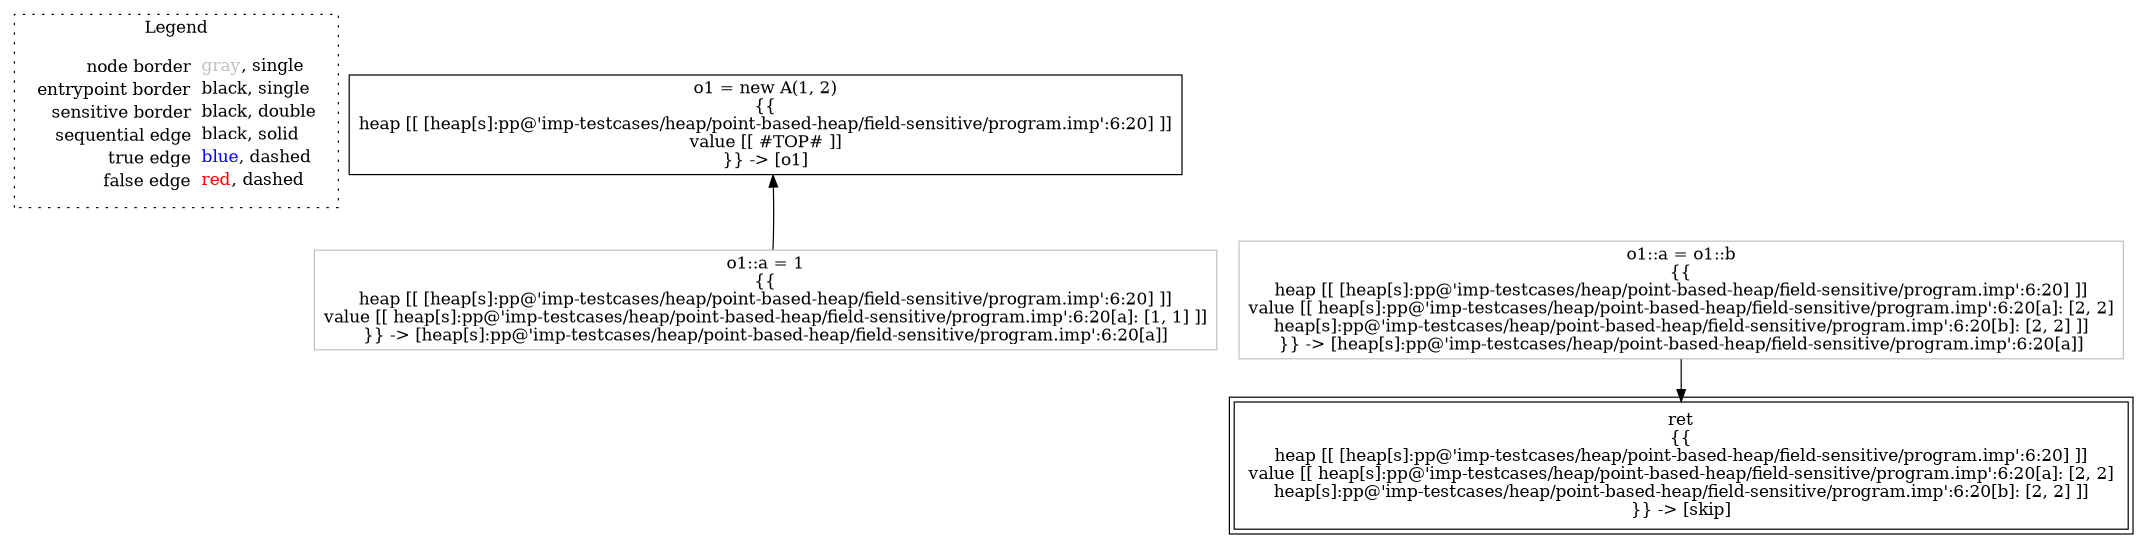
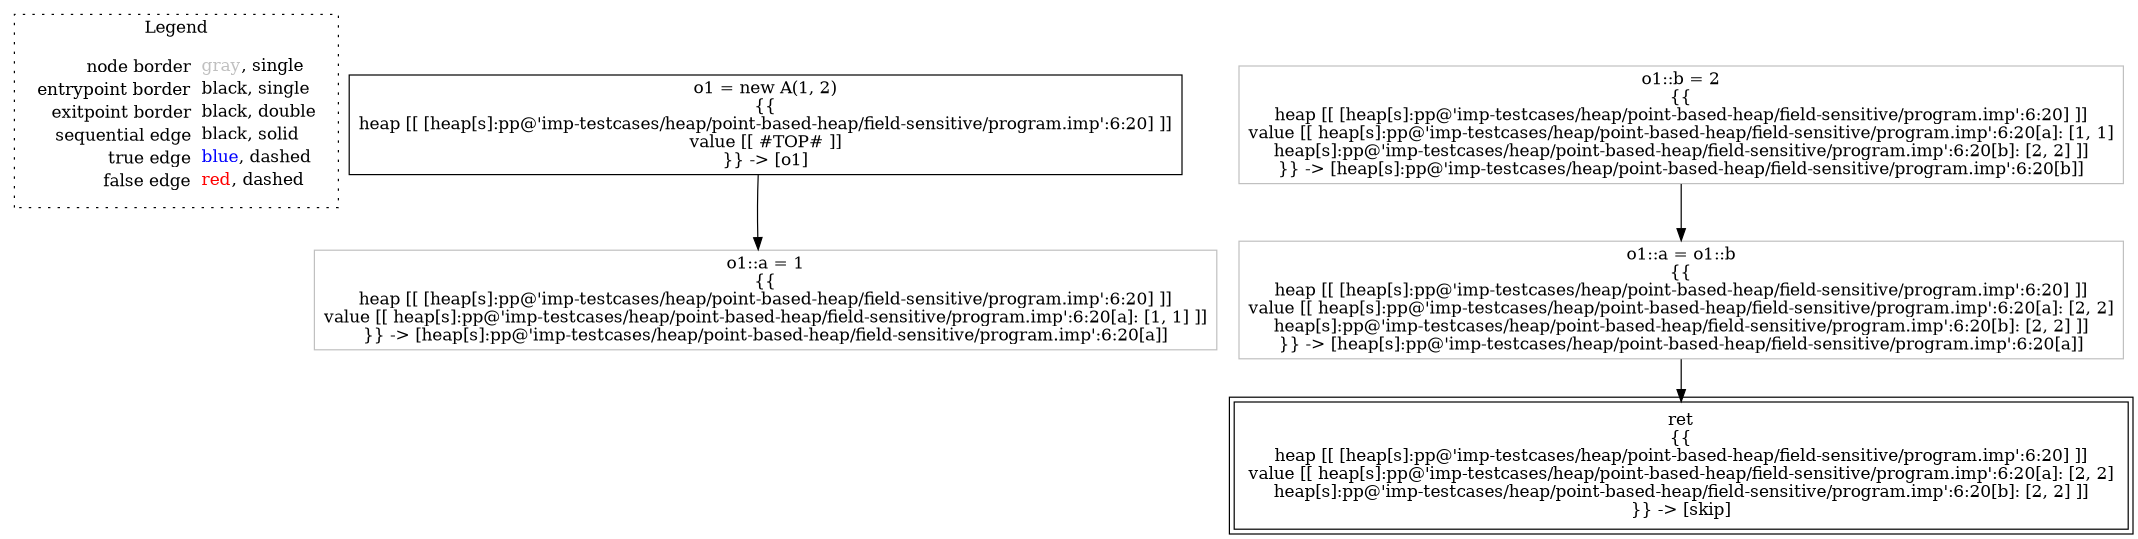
(124, 113) -> (124, 113)
none -> (1681, 125)
(774, 219) -> (758, 206)
